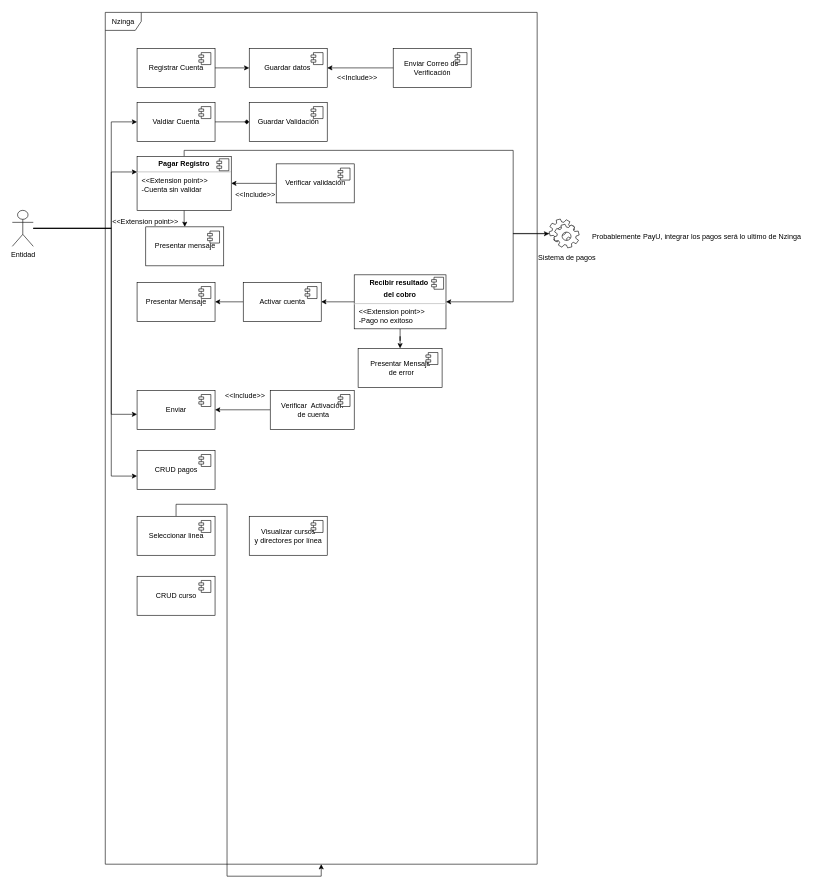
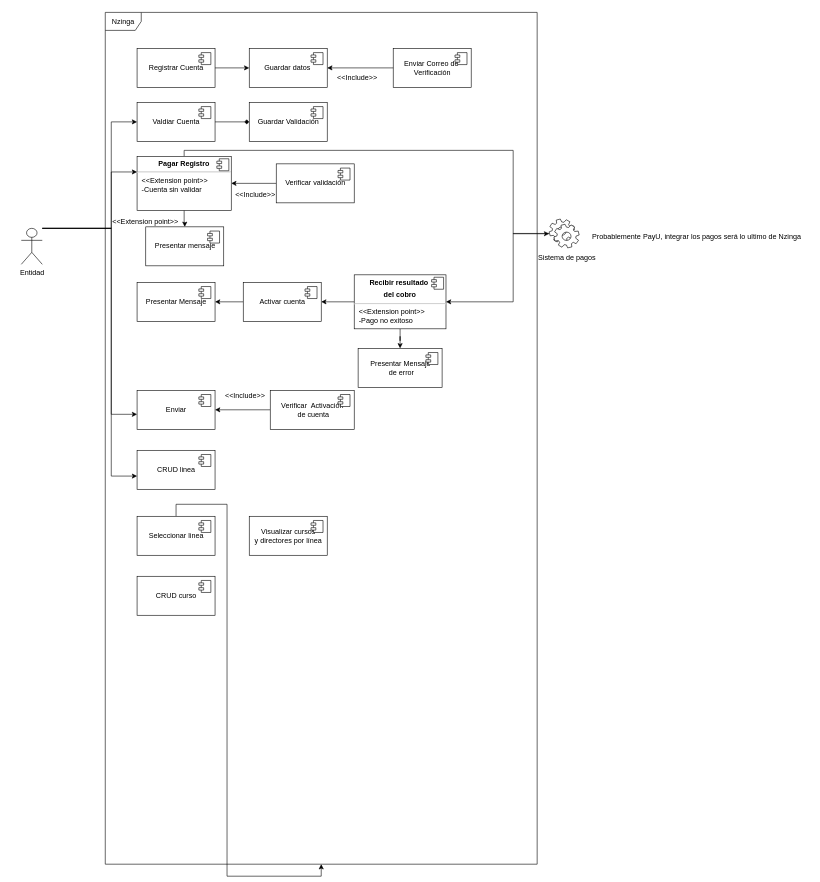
(23, 228) -> (32, 246)
(176, 470) -> (176, 470)
